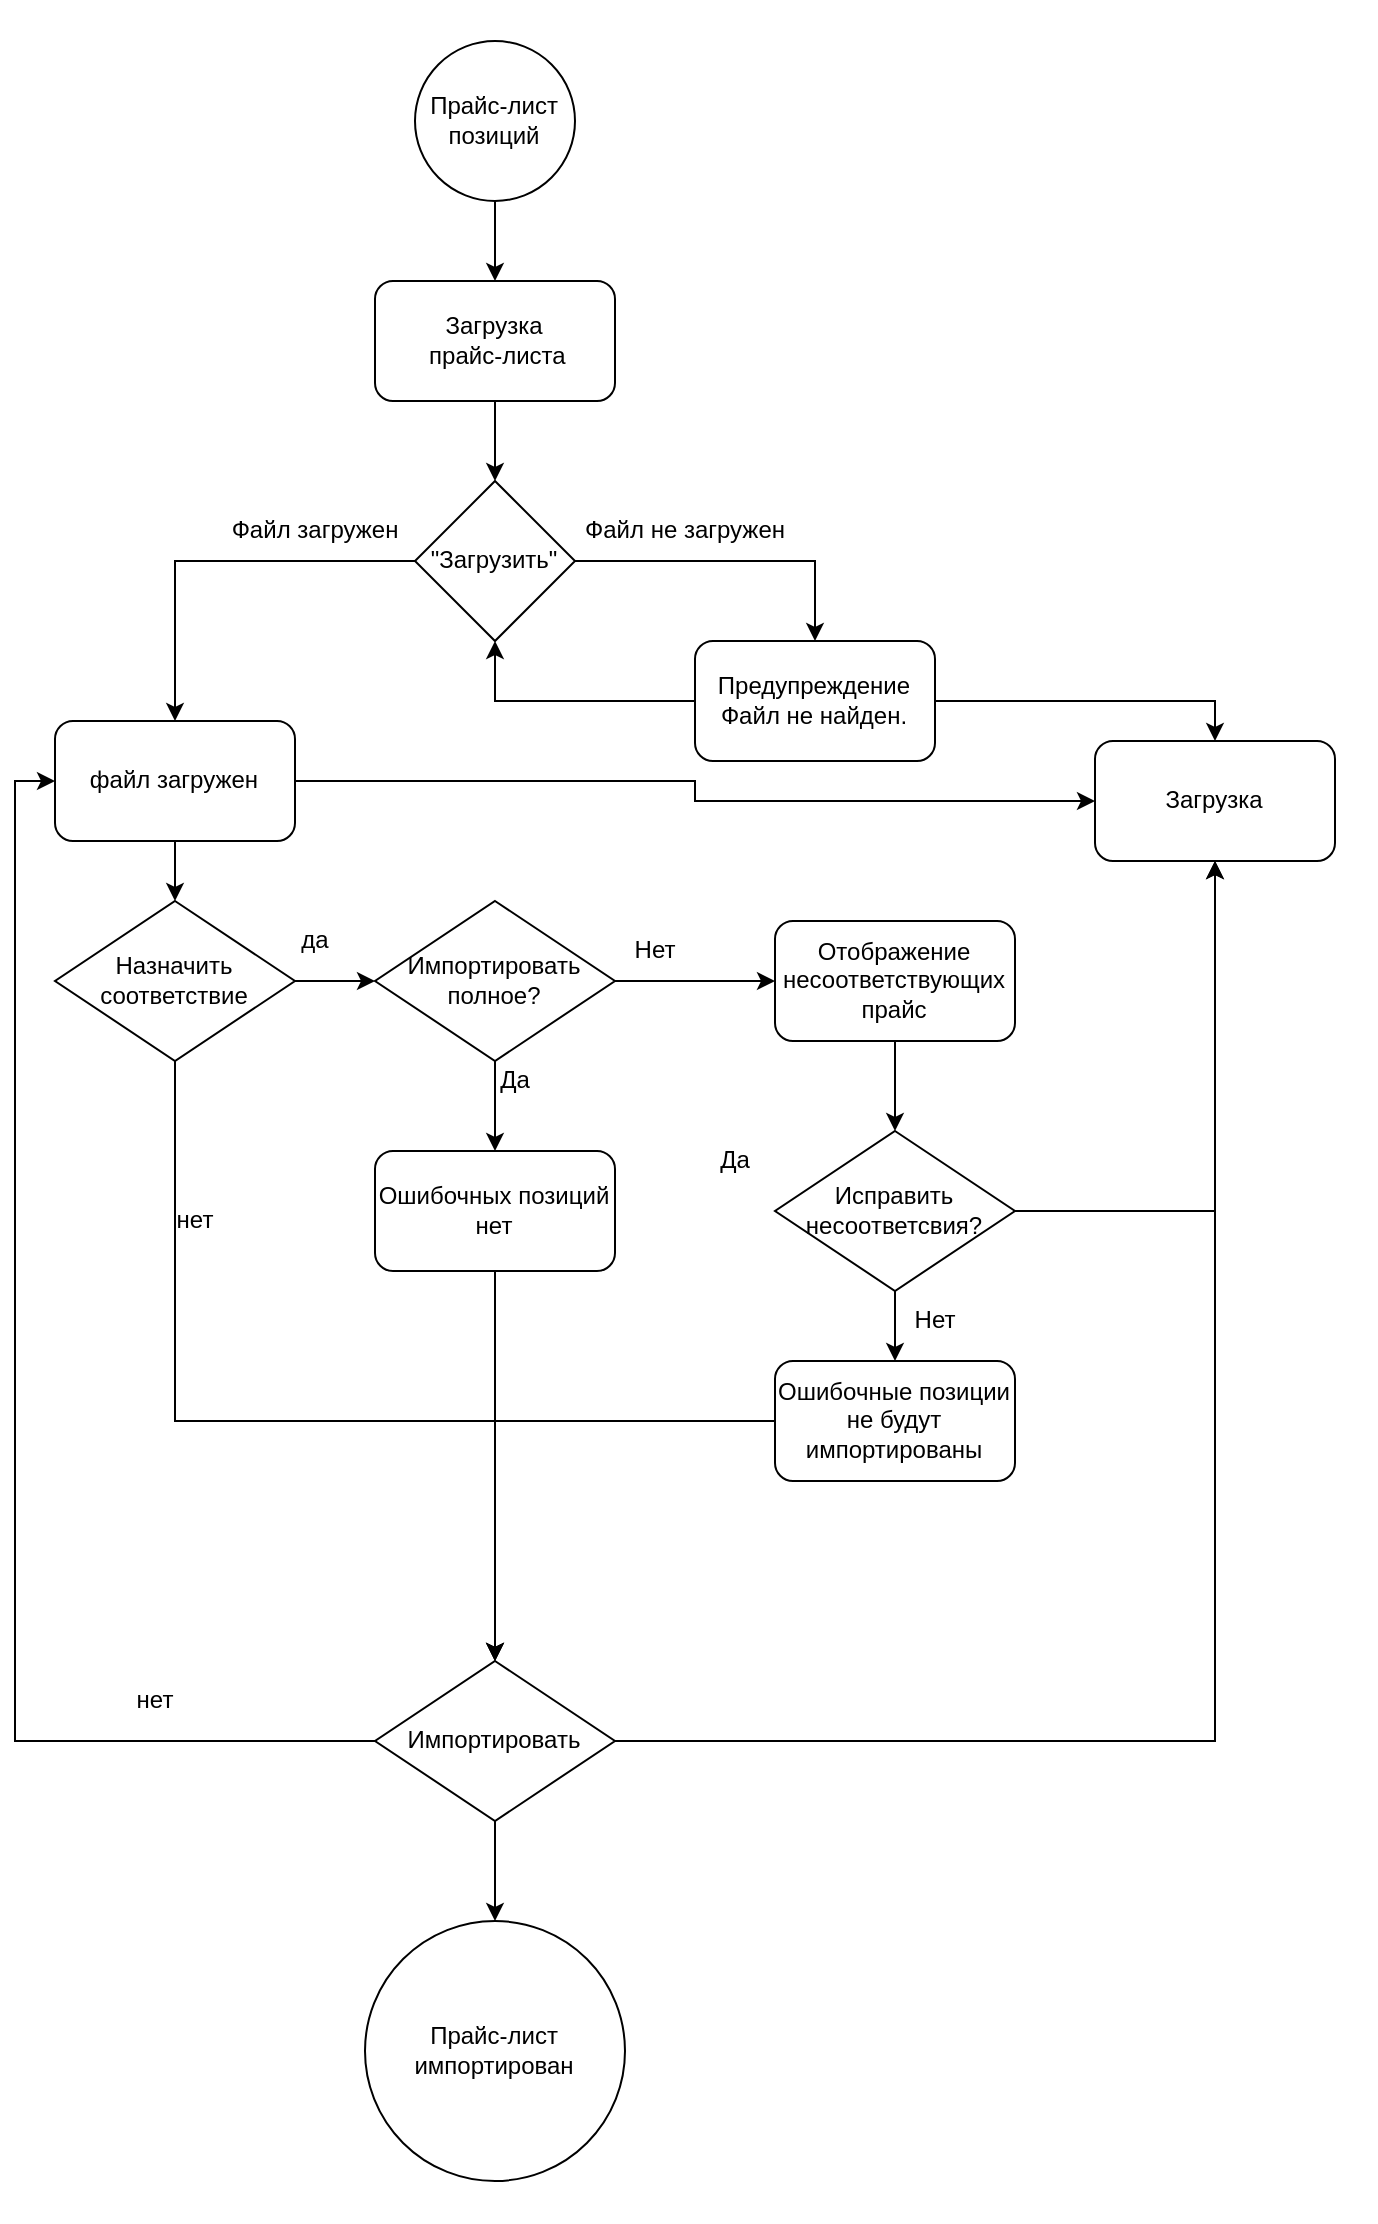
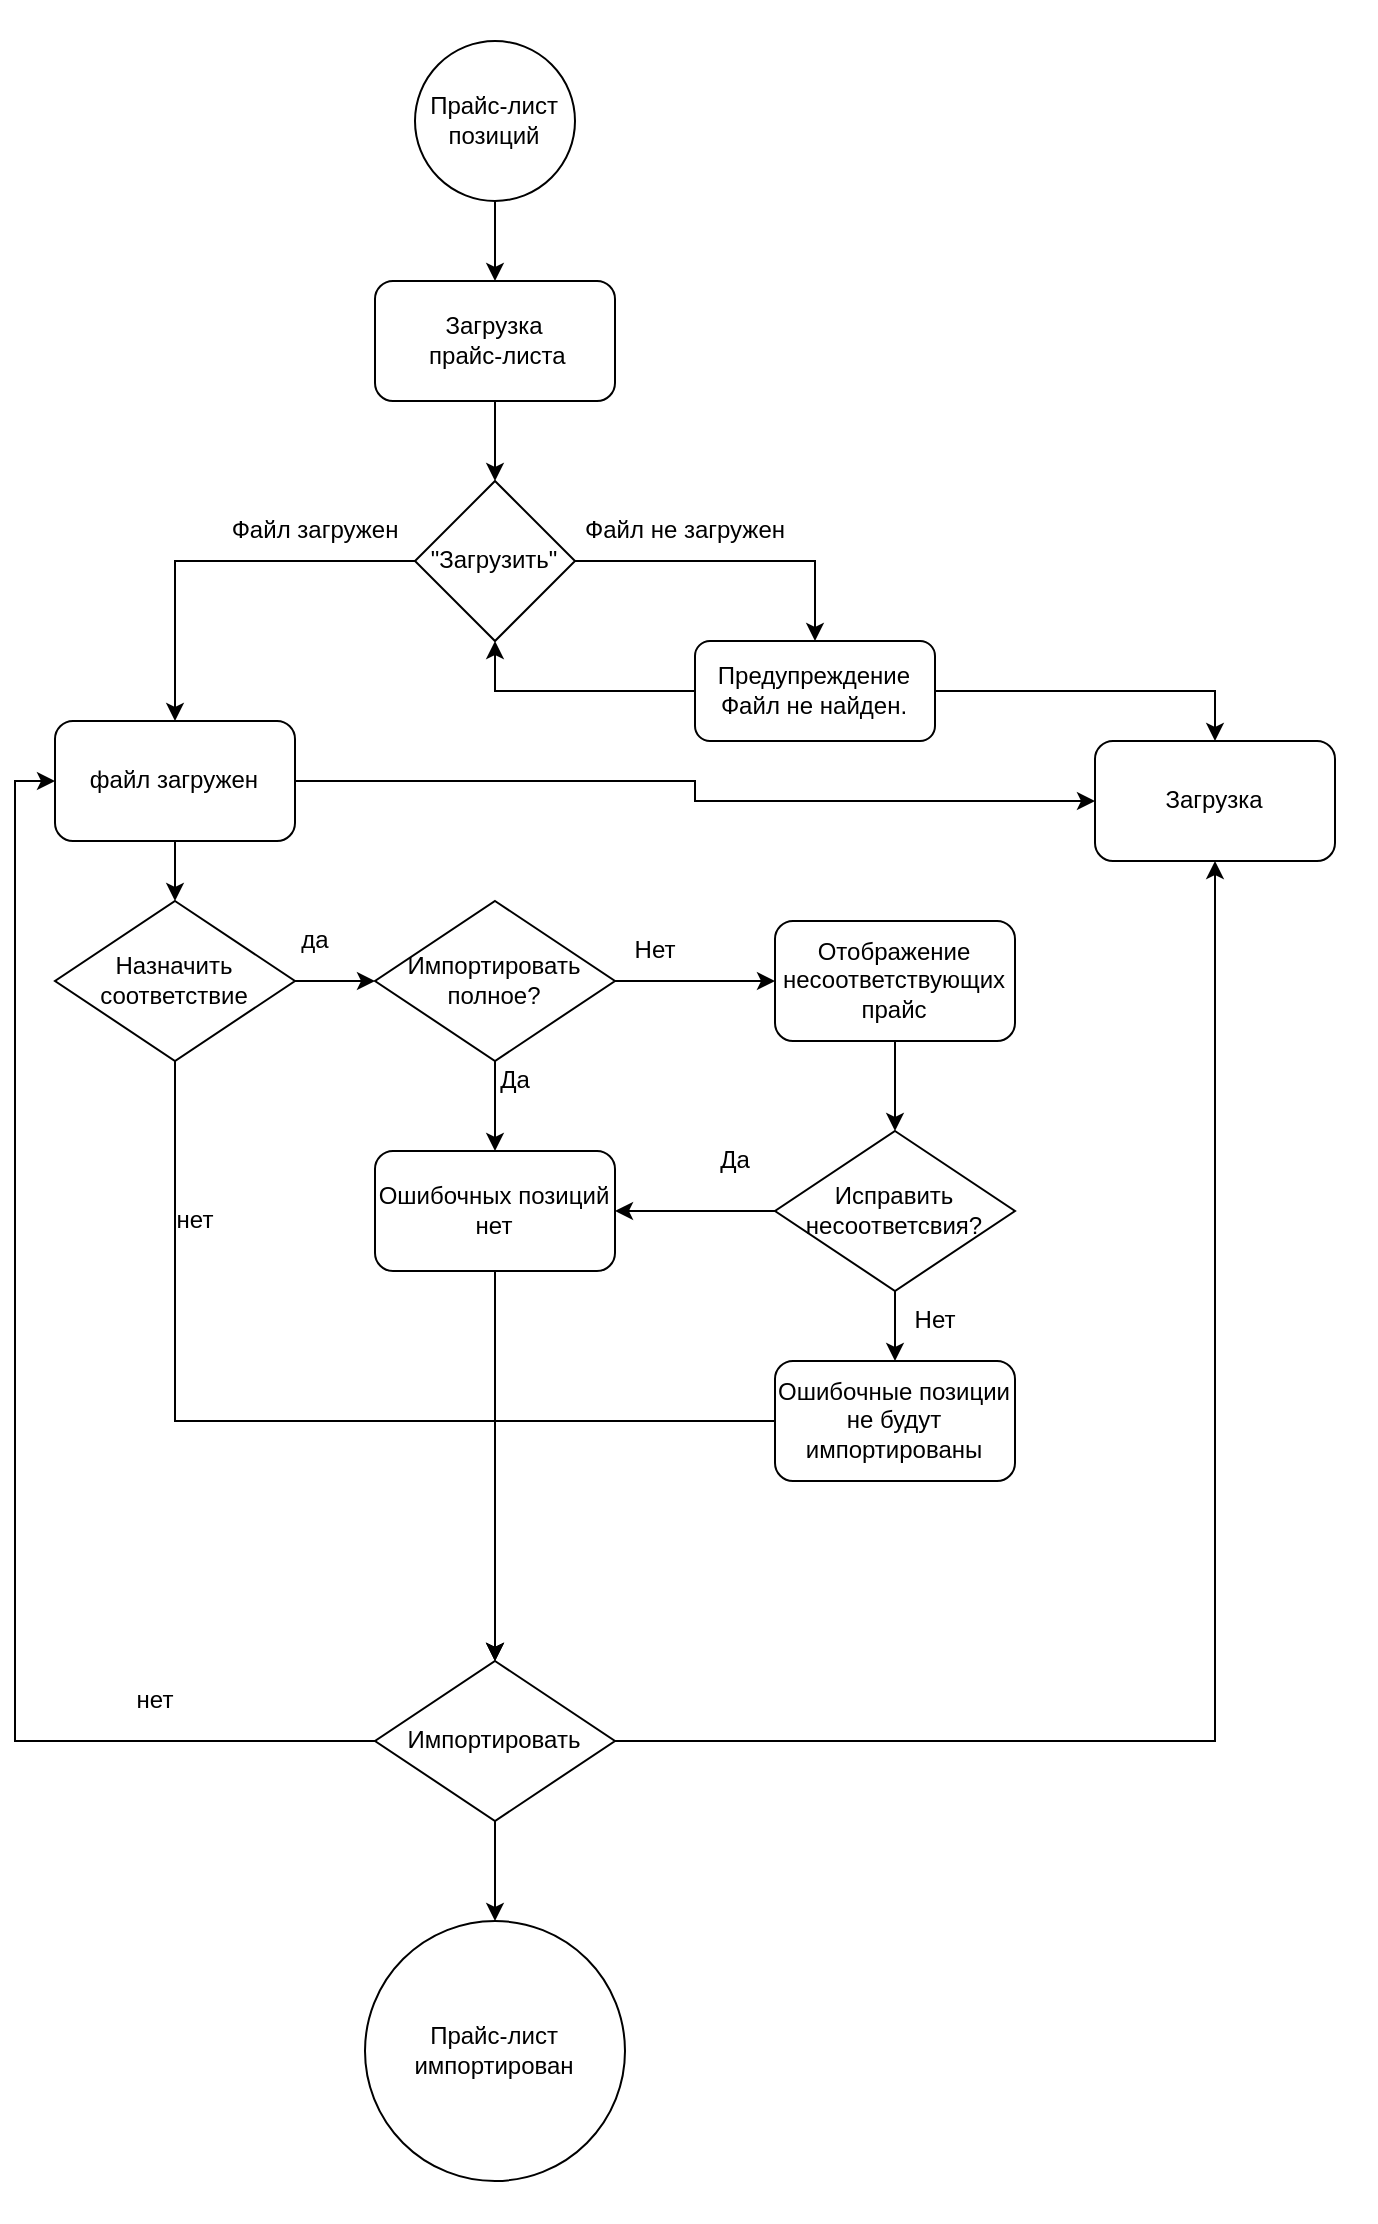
(815, 701) -> (815, 691)
(1113, 1211) -> (702, 1211)
